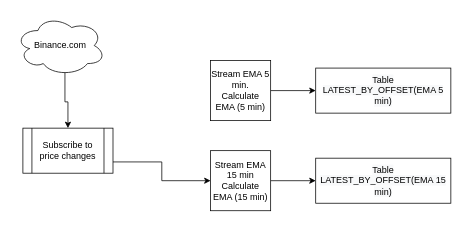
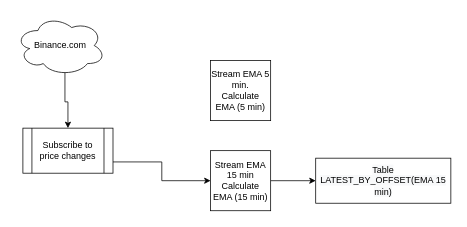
(290, 90) -> none
(383, 90) -> none
